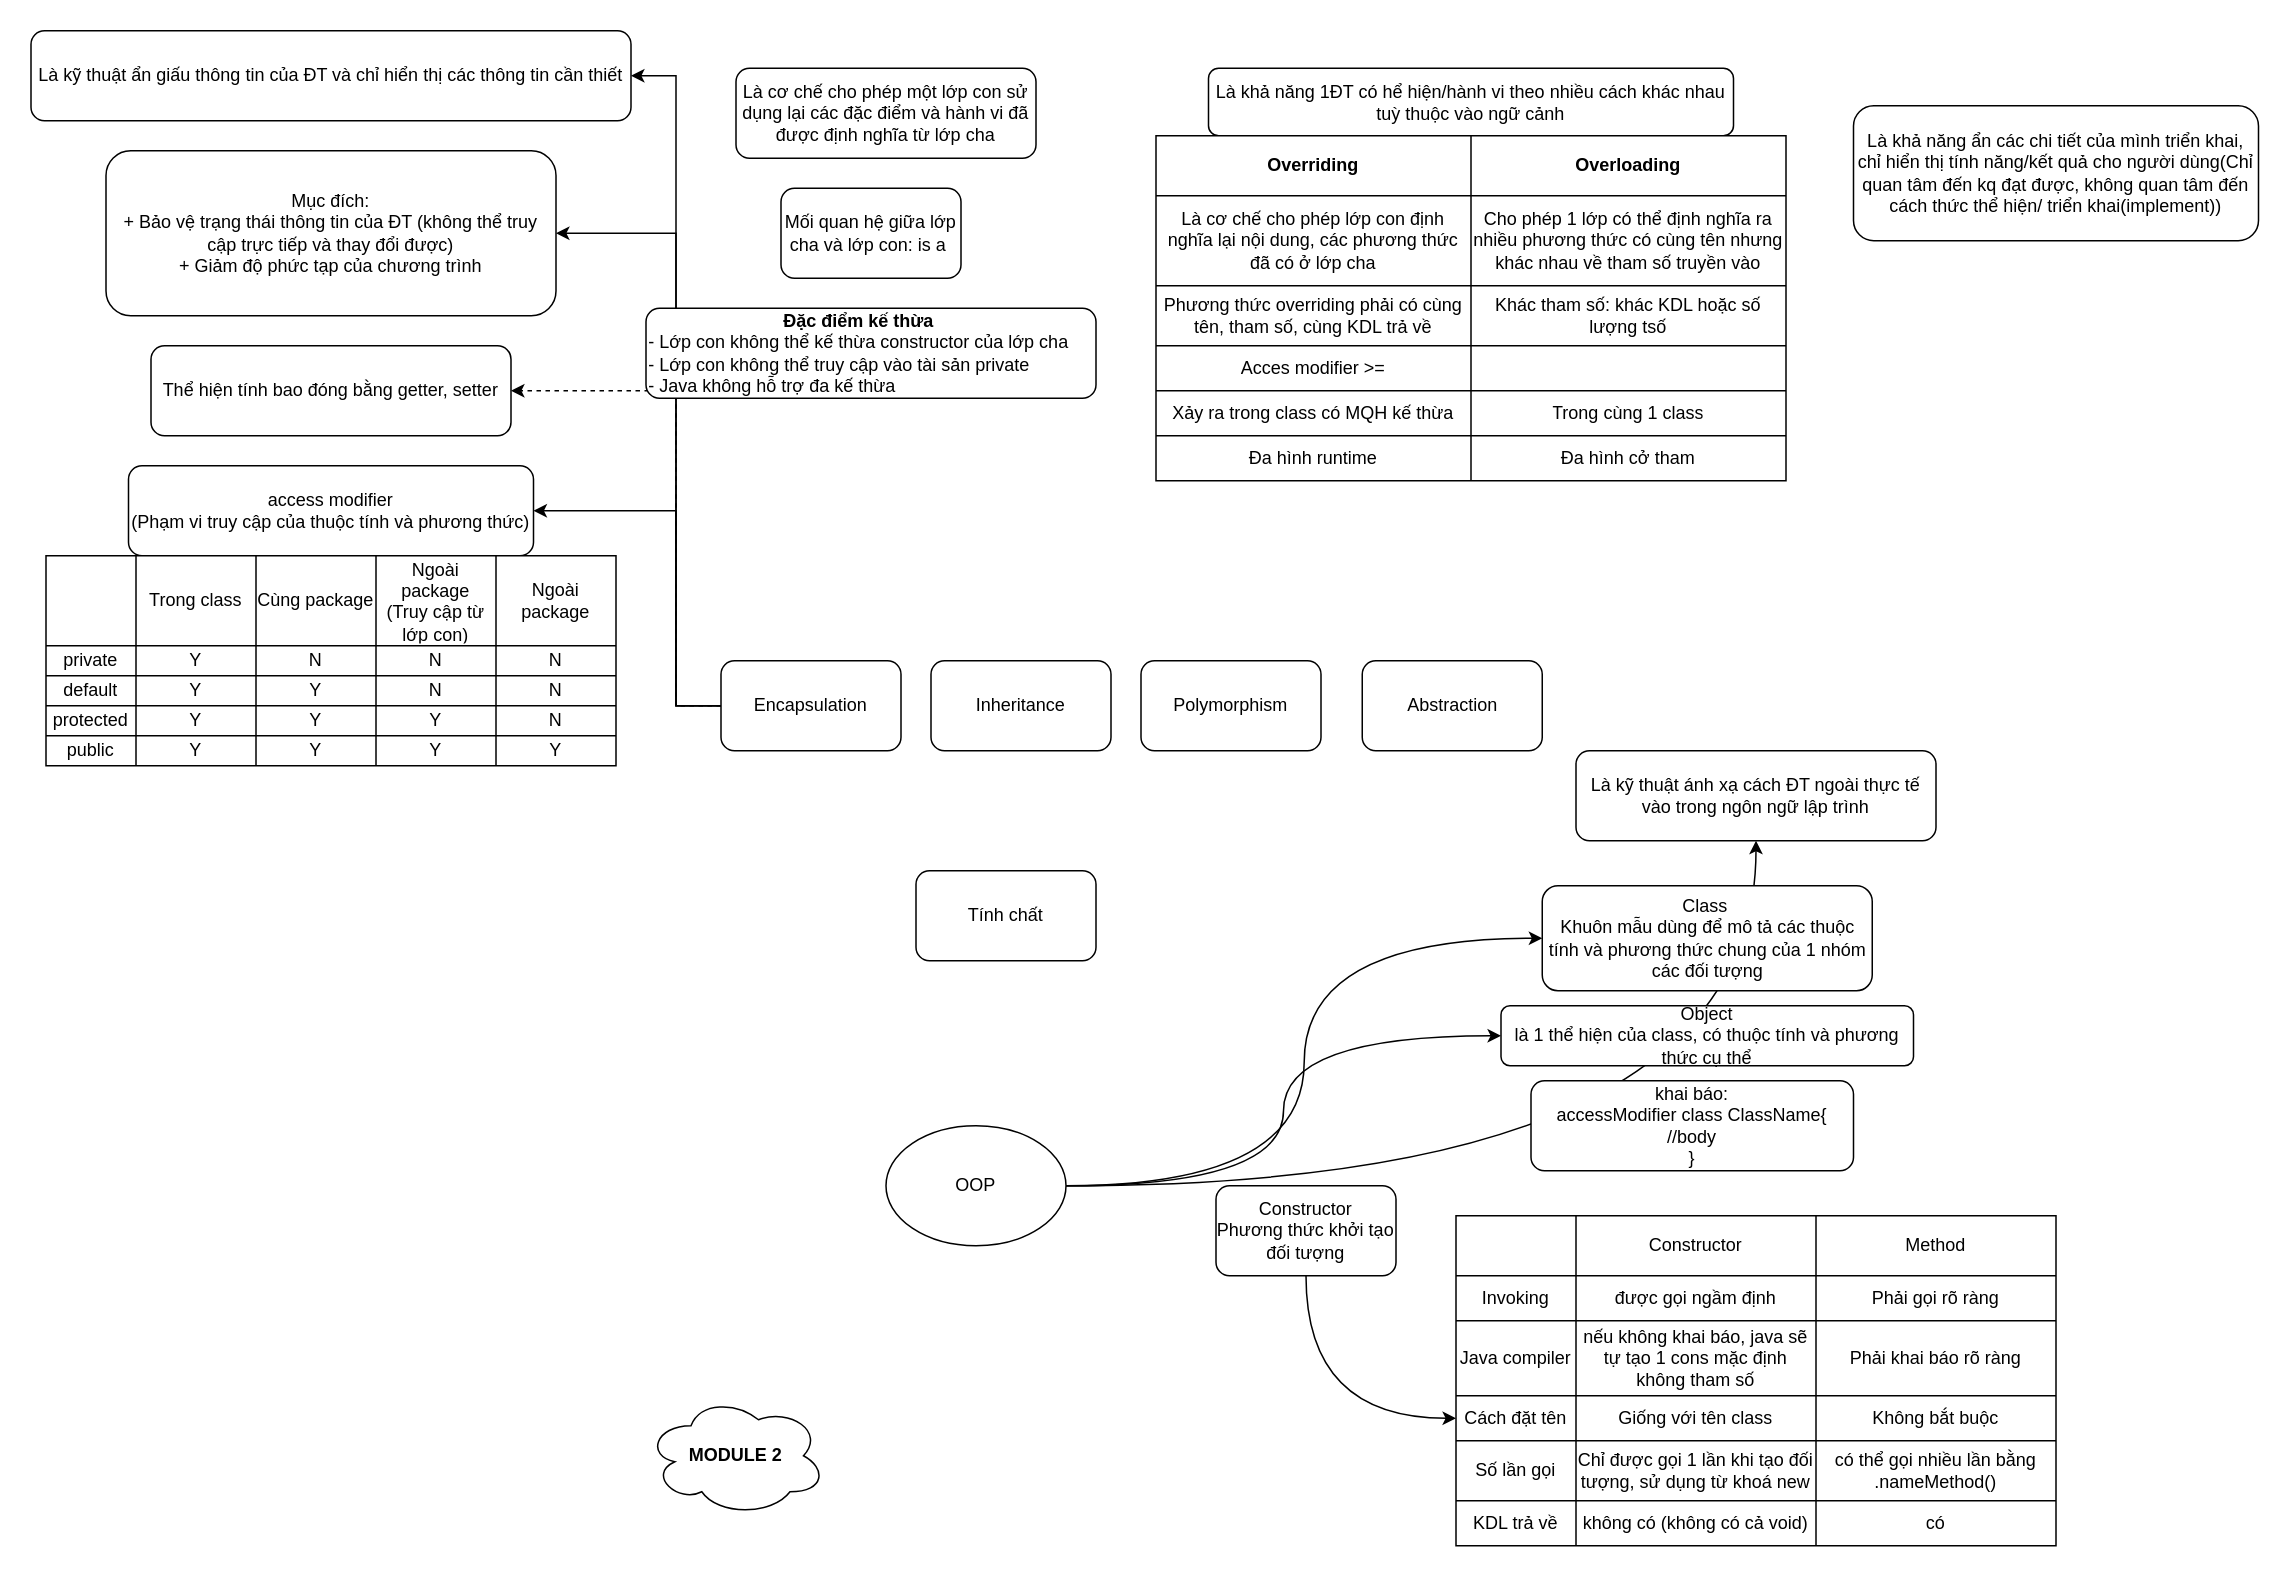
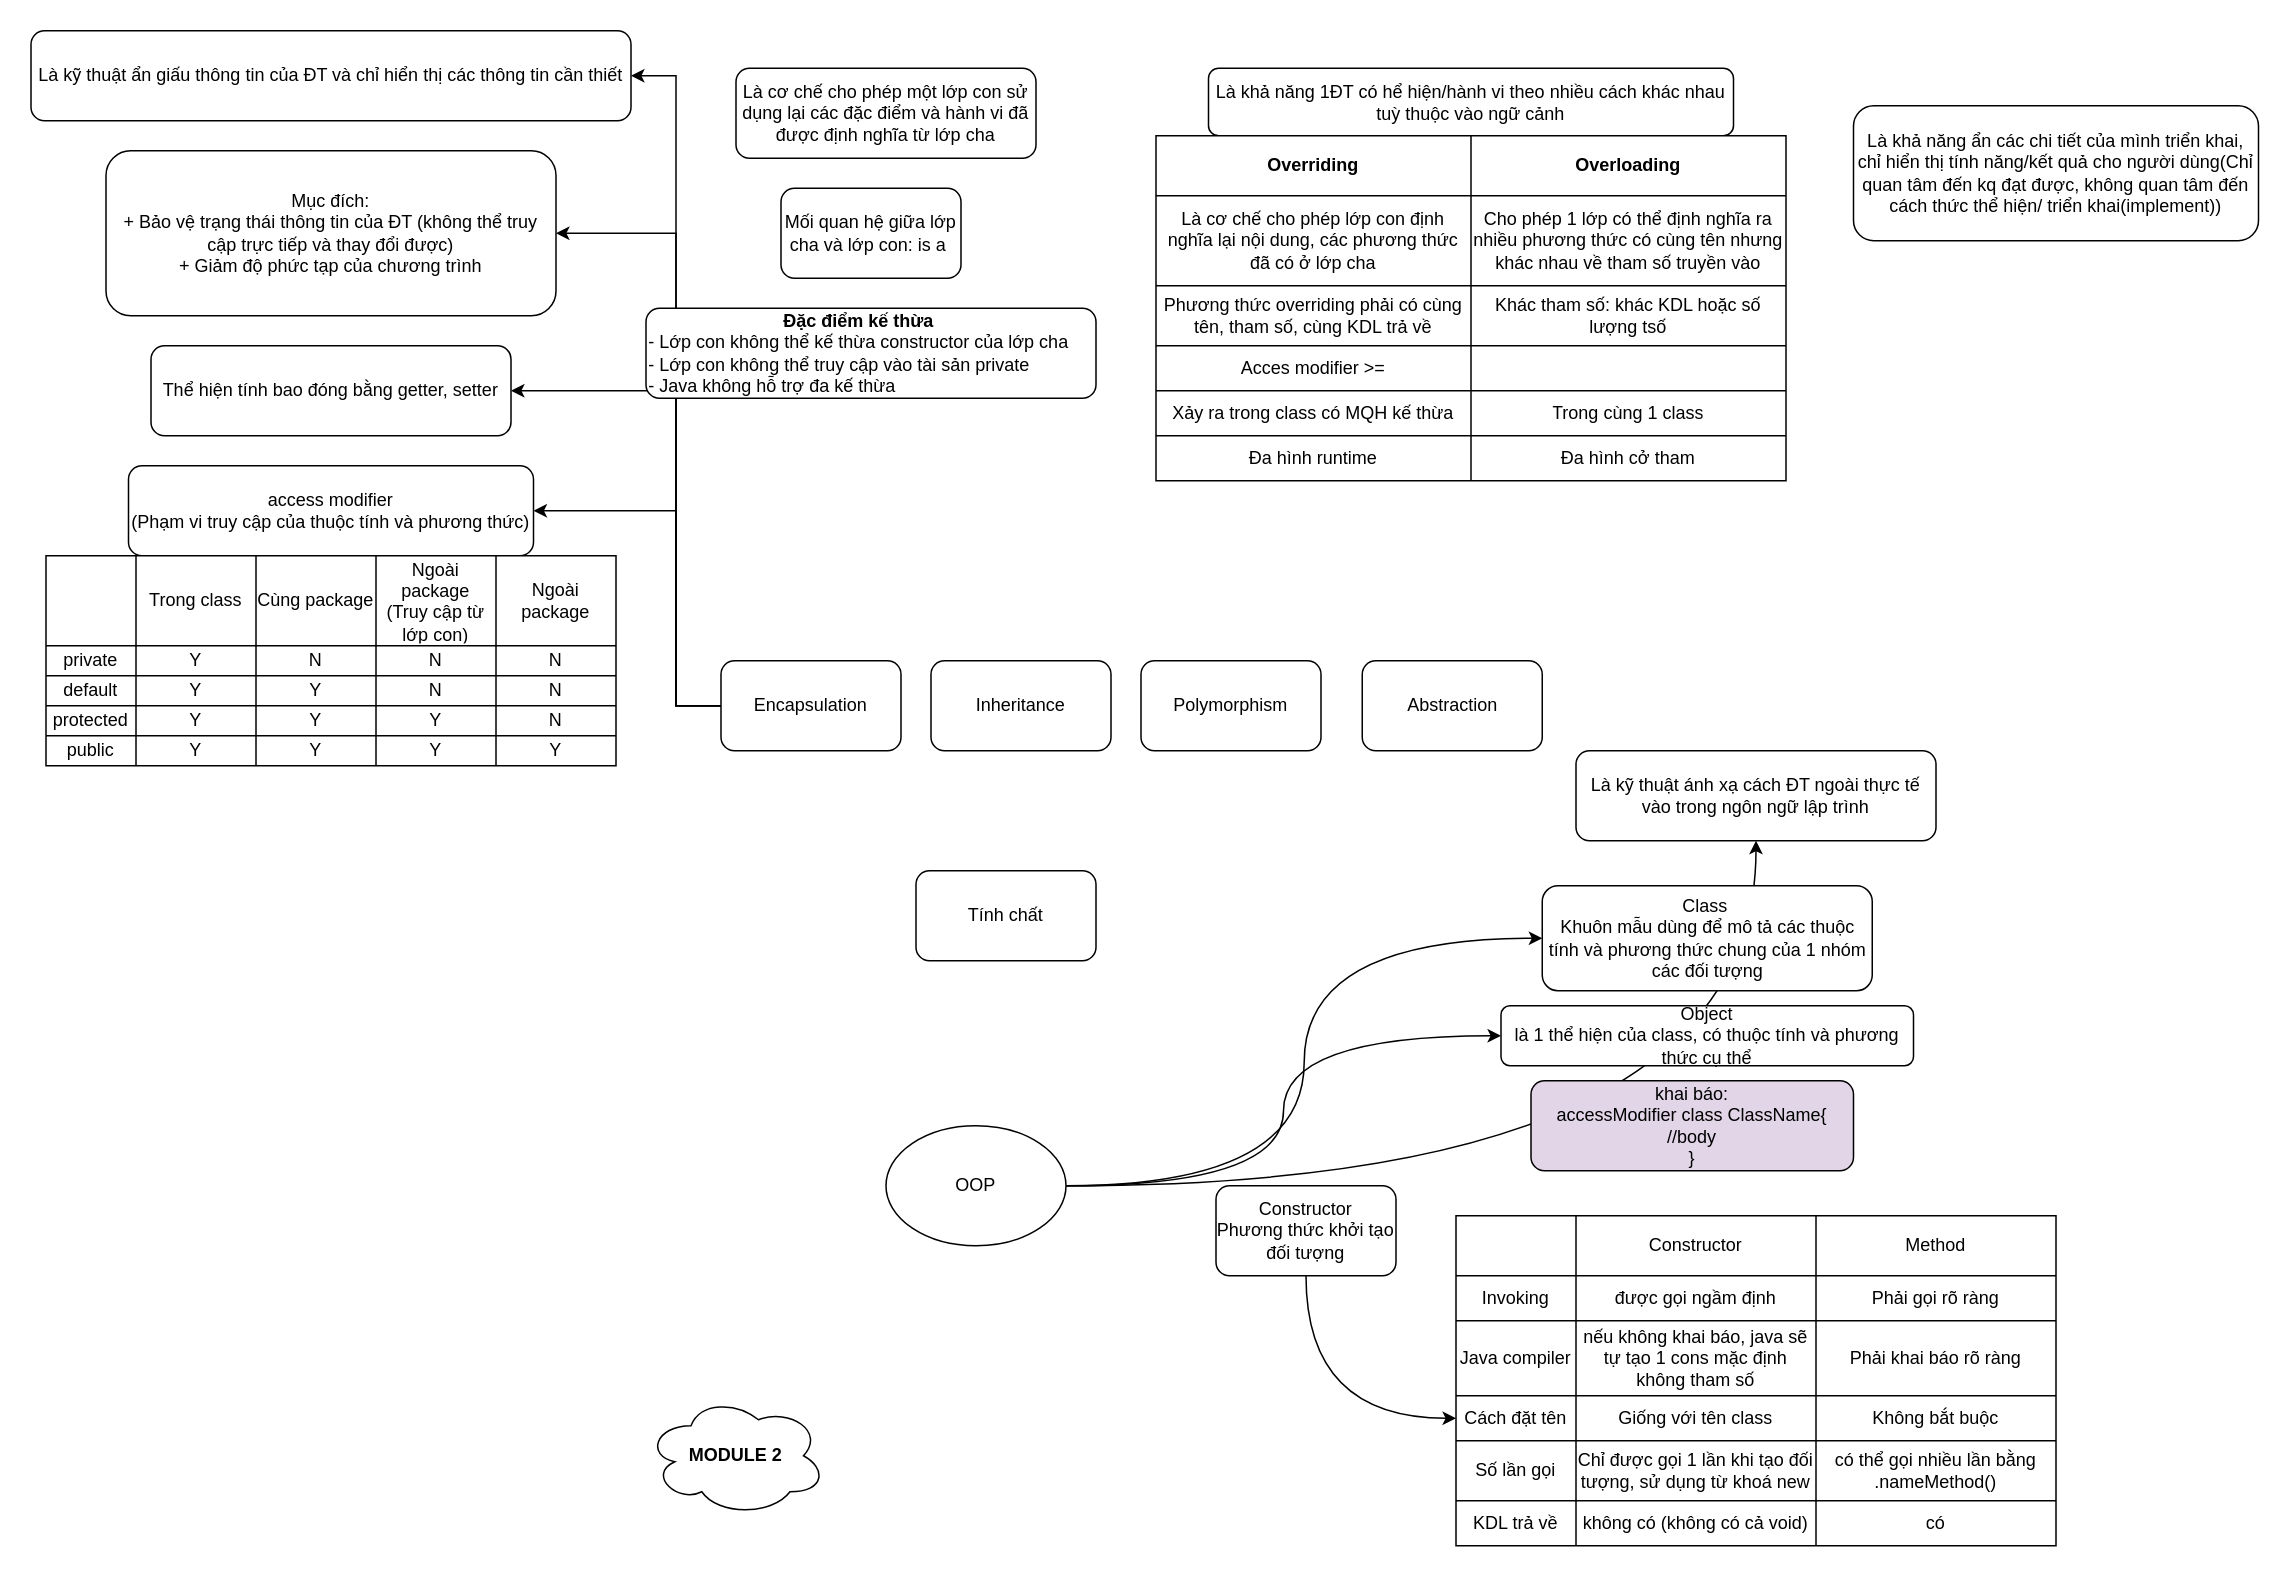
(584, 391) -> (584, 391)
(1692, 1126) -> (1692, 1126)
